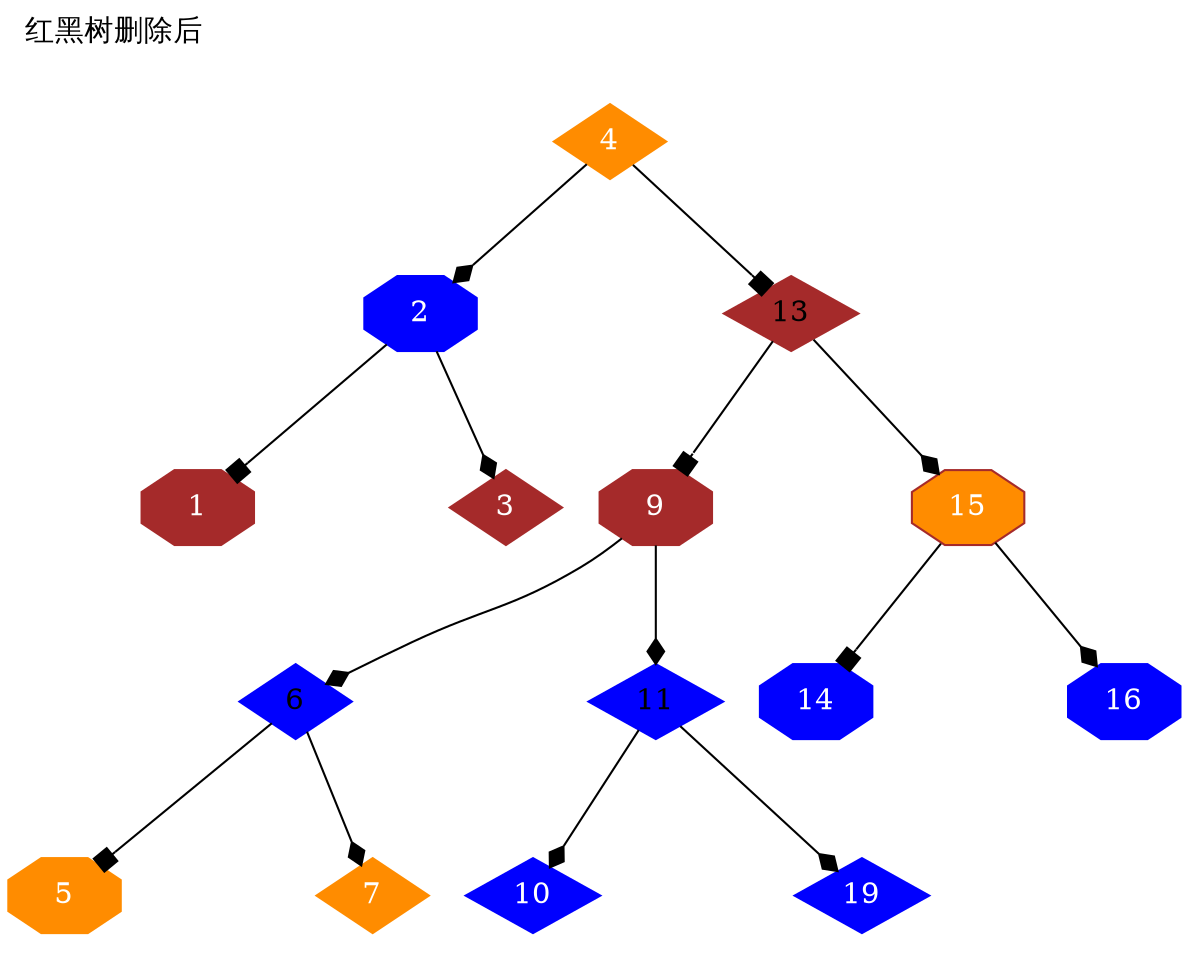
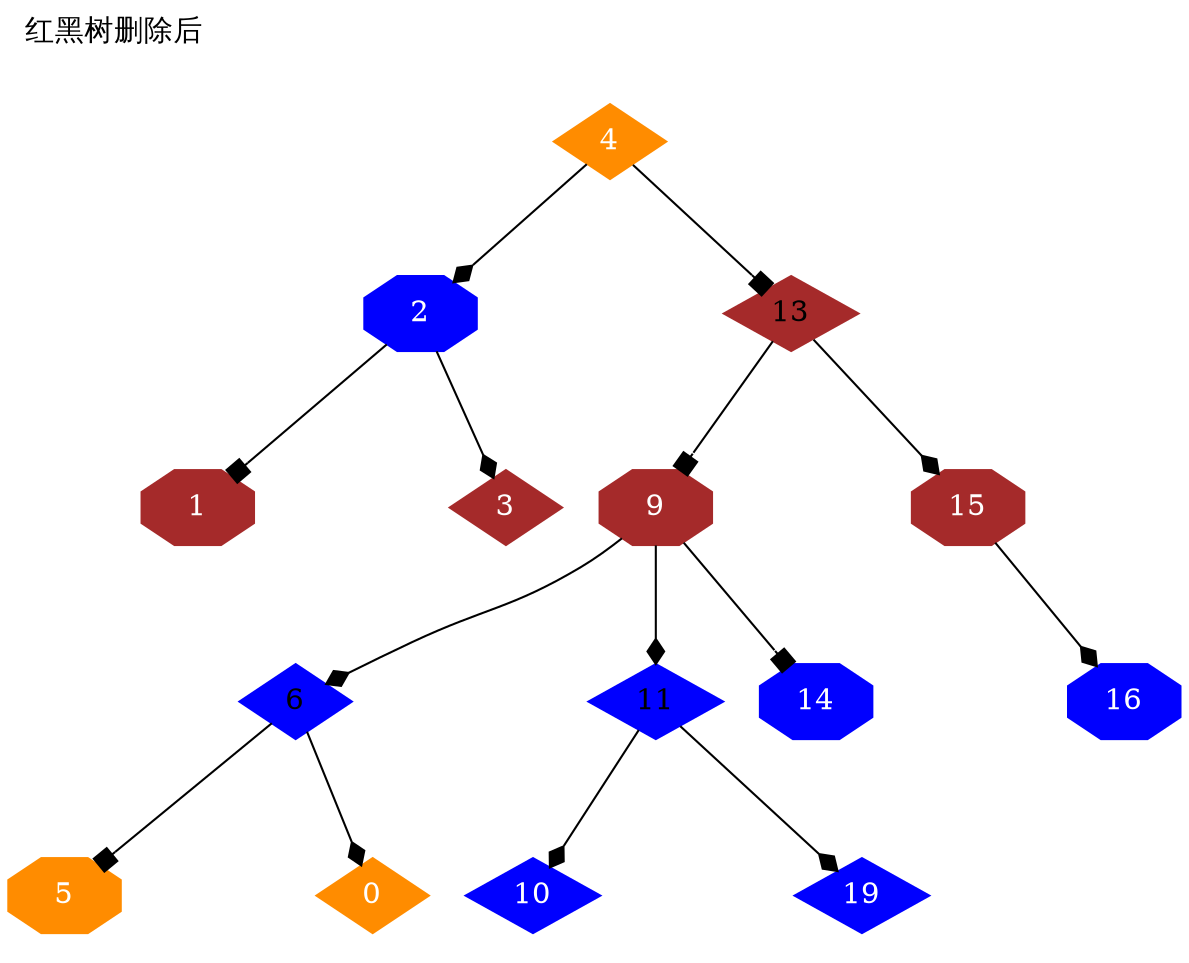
(968, 508) -> (968, 508)
(899, 596) -> (729, 596)
(373, 896) -> (373, 896)
